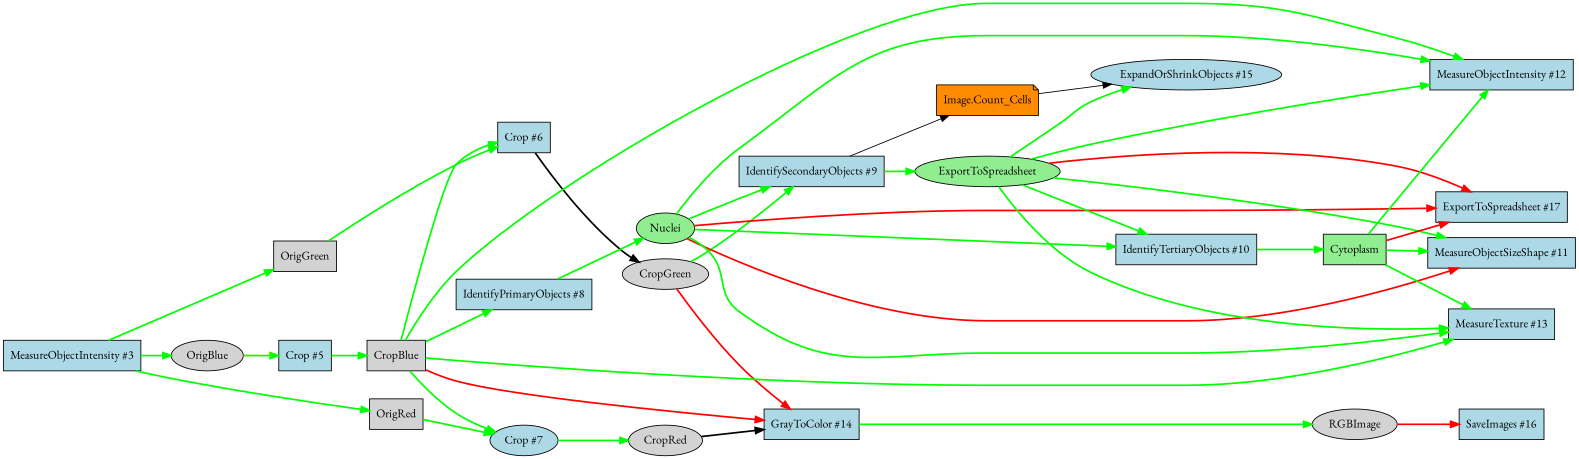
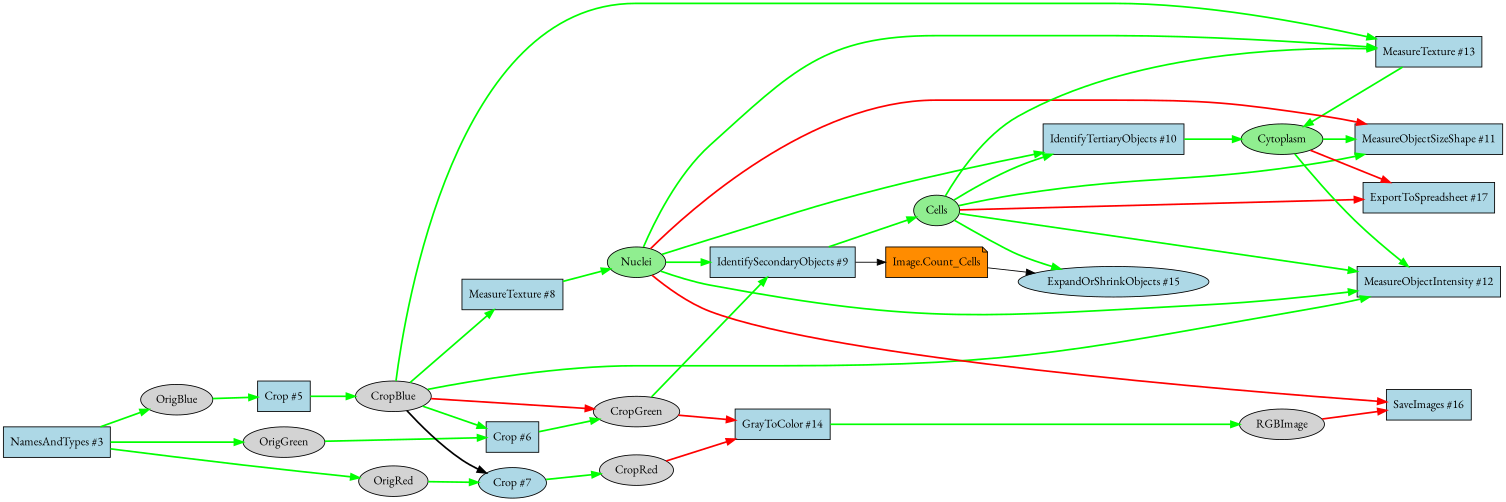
(988, 171) -> (937, 210)
(579, 209) -> (565, 426)
(1060, 210) -> (1008, 366)
(1355, 249) -> (1282, 139)
(305, 256) -> (284, 442)
(1424, 285) -> (1357, 94)
(524, 294) -> (512, 294)
(72, 356) -> (57, 442)
(396, 356) -> (393, 396)
(589, 402) -> (508, 404)
(445, 405) -> (442, 444)
(396, 414) -> (393, 481)
(728, 434) -> (697, 451)
